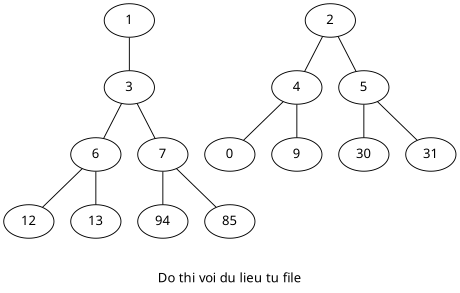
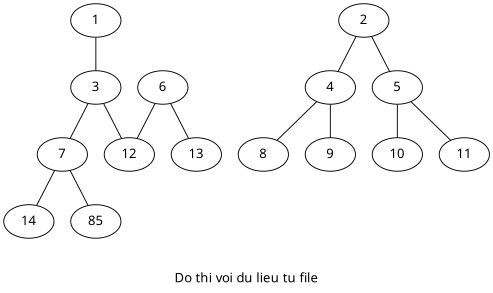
(113, 121) -> (113, 121)
(230, 154) -> (263, 154)
(364, 154) -> (397, 154)
(431, 154) -> (464, 154)
(163, 221) -> (29, 221)
